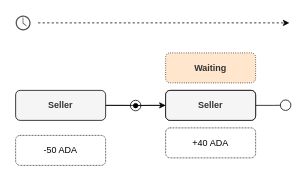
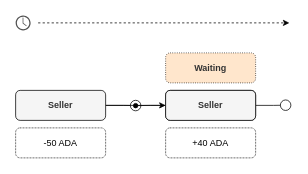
(60, 150) -> (60, 143)
